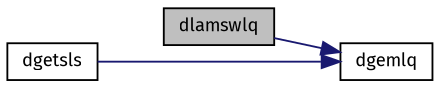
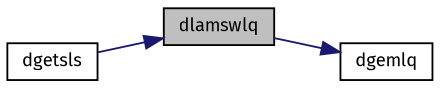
(209, 62) -> (121, 47)
